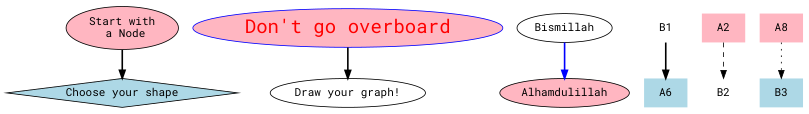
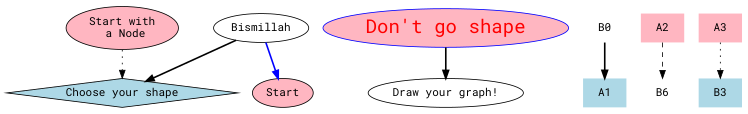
(348, 28) -> (446, 28)
(666, 28) -> (605, 28)
(781, 28) -> (720, 28)
none -> (195, 59)
(122, 60) -> (122, 60)
(565, 93) -> (283, 93)
(666, 93) -> (605, 93)
(724, 93) -> (663, 93)
